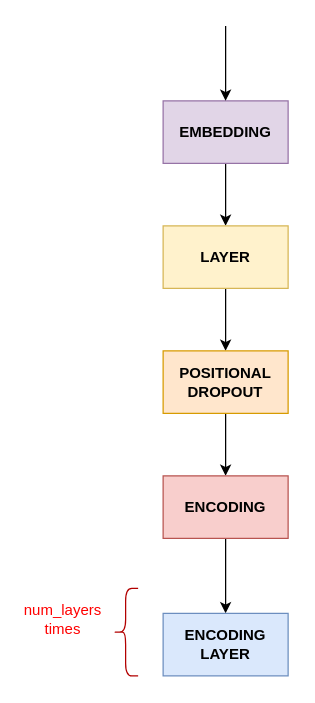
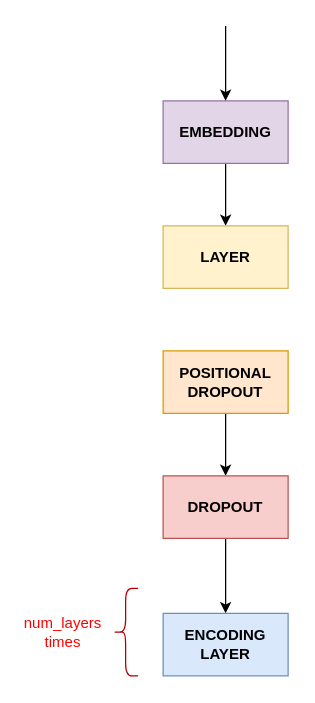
(226, 315) -> none
(226, 507) -> (226, 507)
(63, 619) -> (63, 632)
